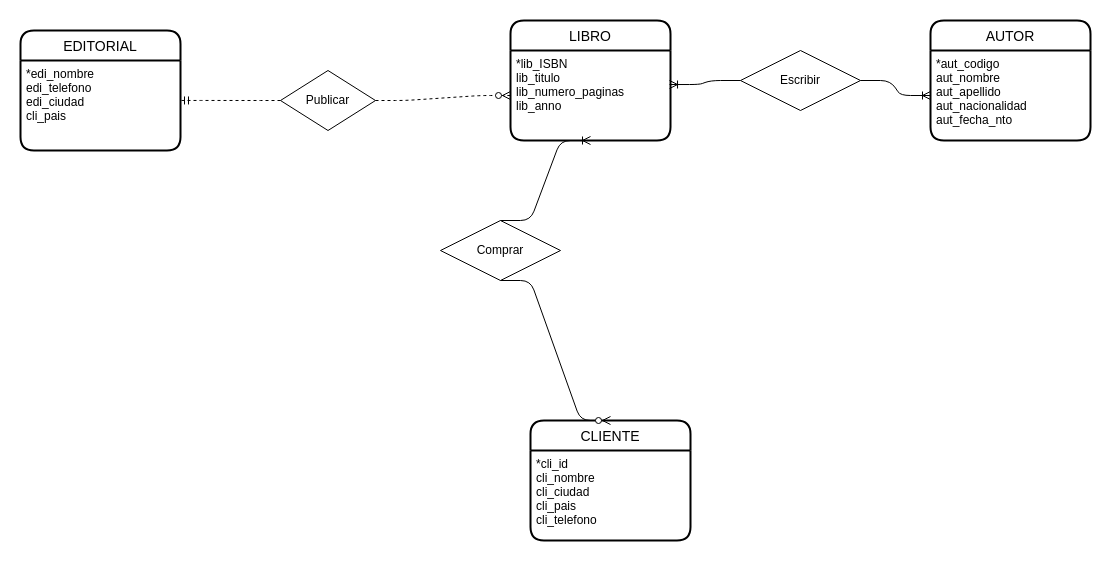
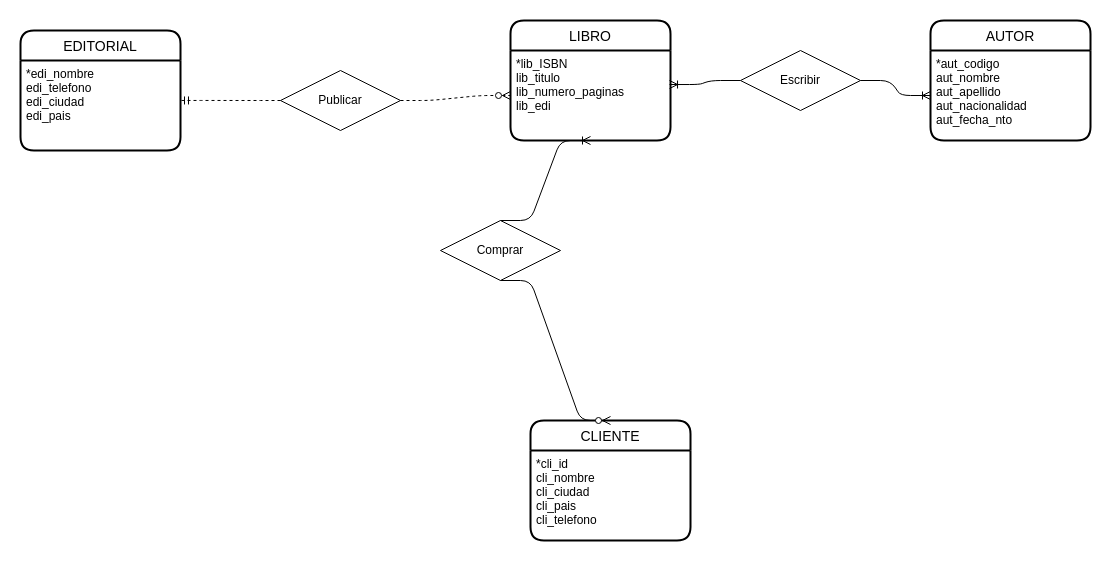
(543, 64) -> (543, 64)
(61, 74) -> (61, 74)
(328, 101) -> (341, 101)
